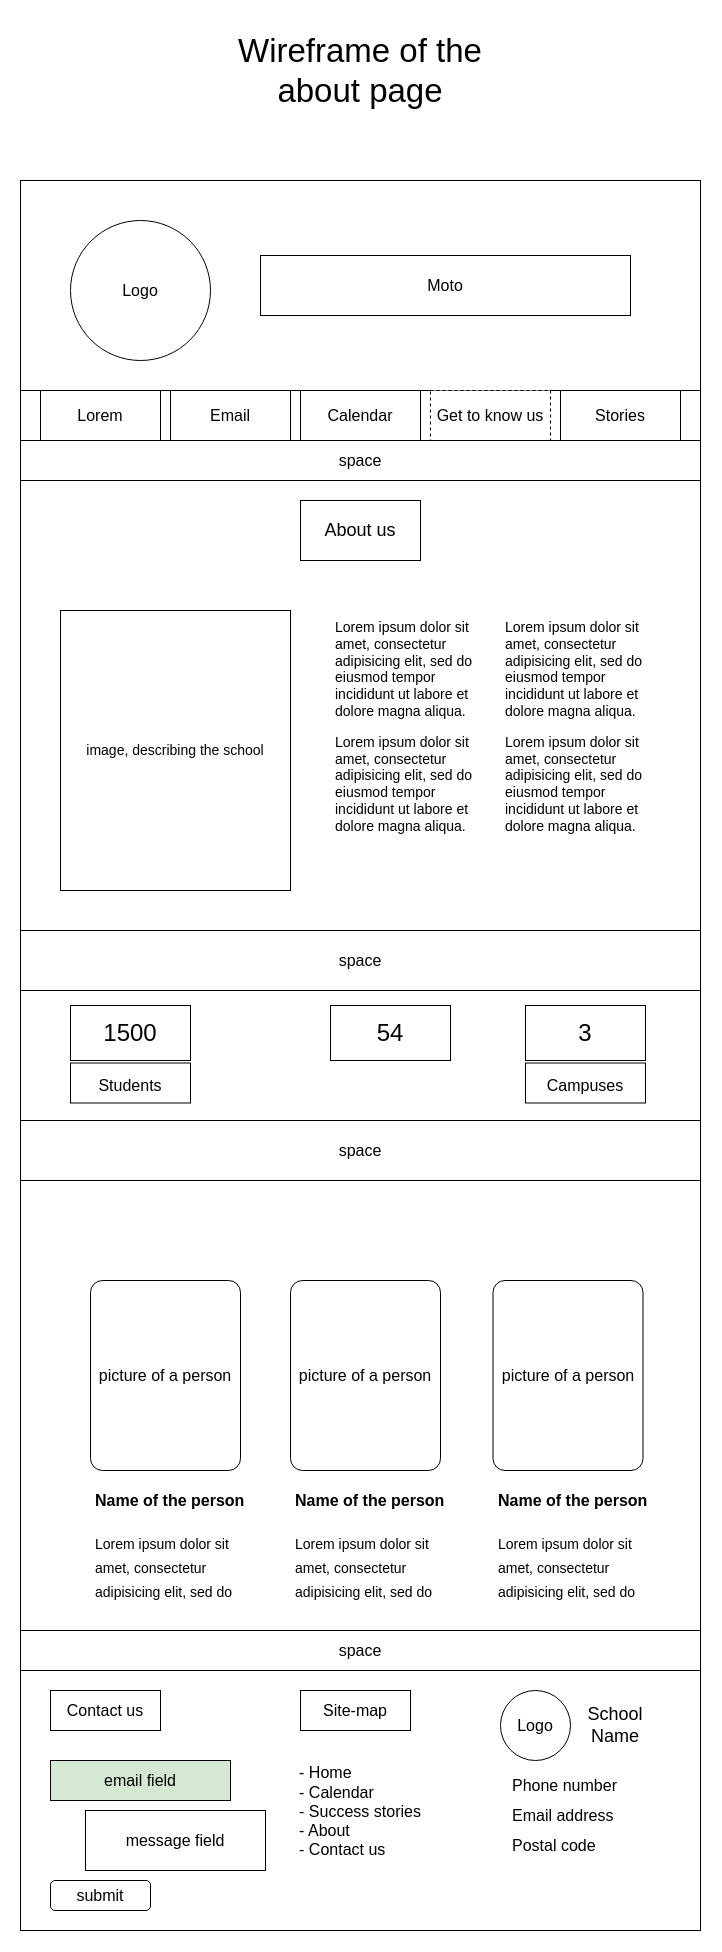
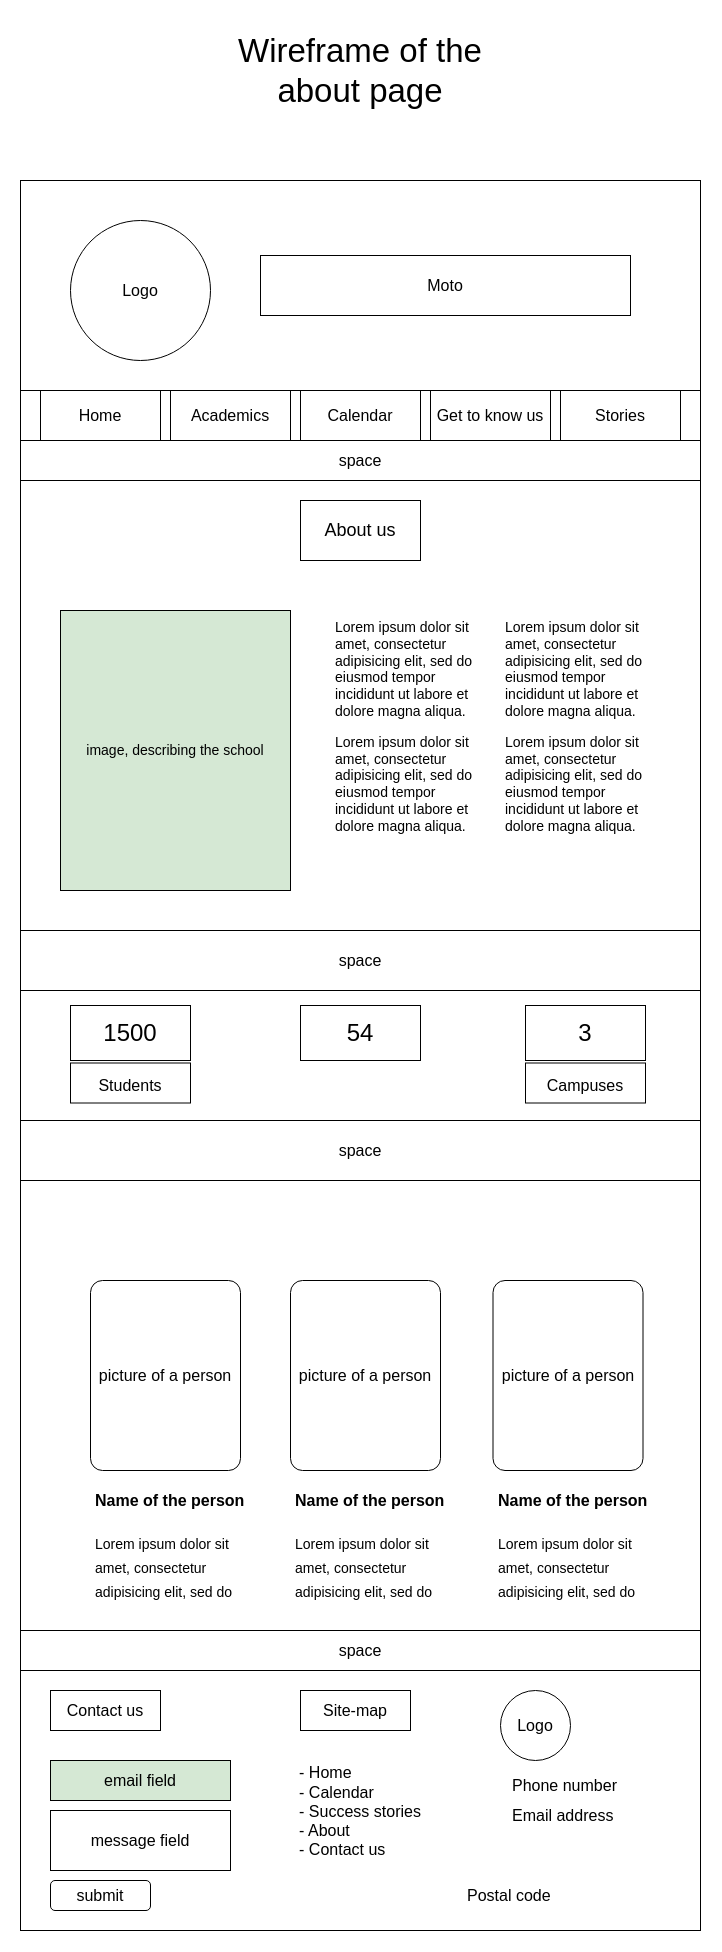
(101, 416) -> (101, 416)
(231, 416) -> (231, 416)
(491, 416) -> (491, 416)
(176, 751) -> (176, 751)
(391, 1033) -> (361, 1033)
(616, 1726) -> none
(176, 1841) -> (141, 1841)
(578, 1846) -> (533, 1896)
